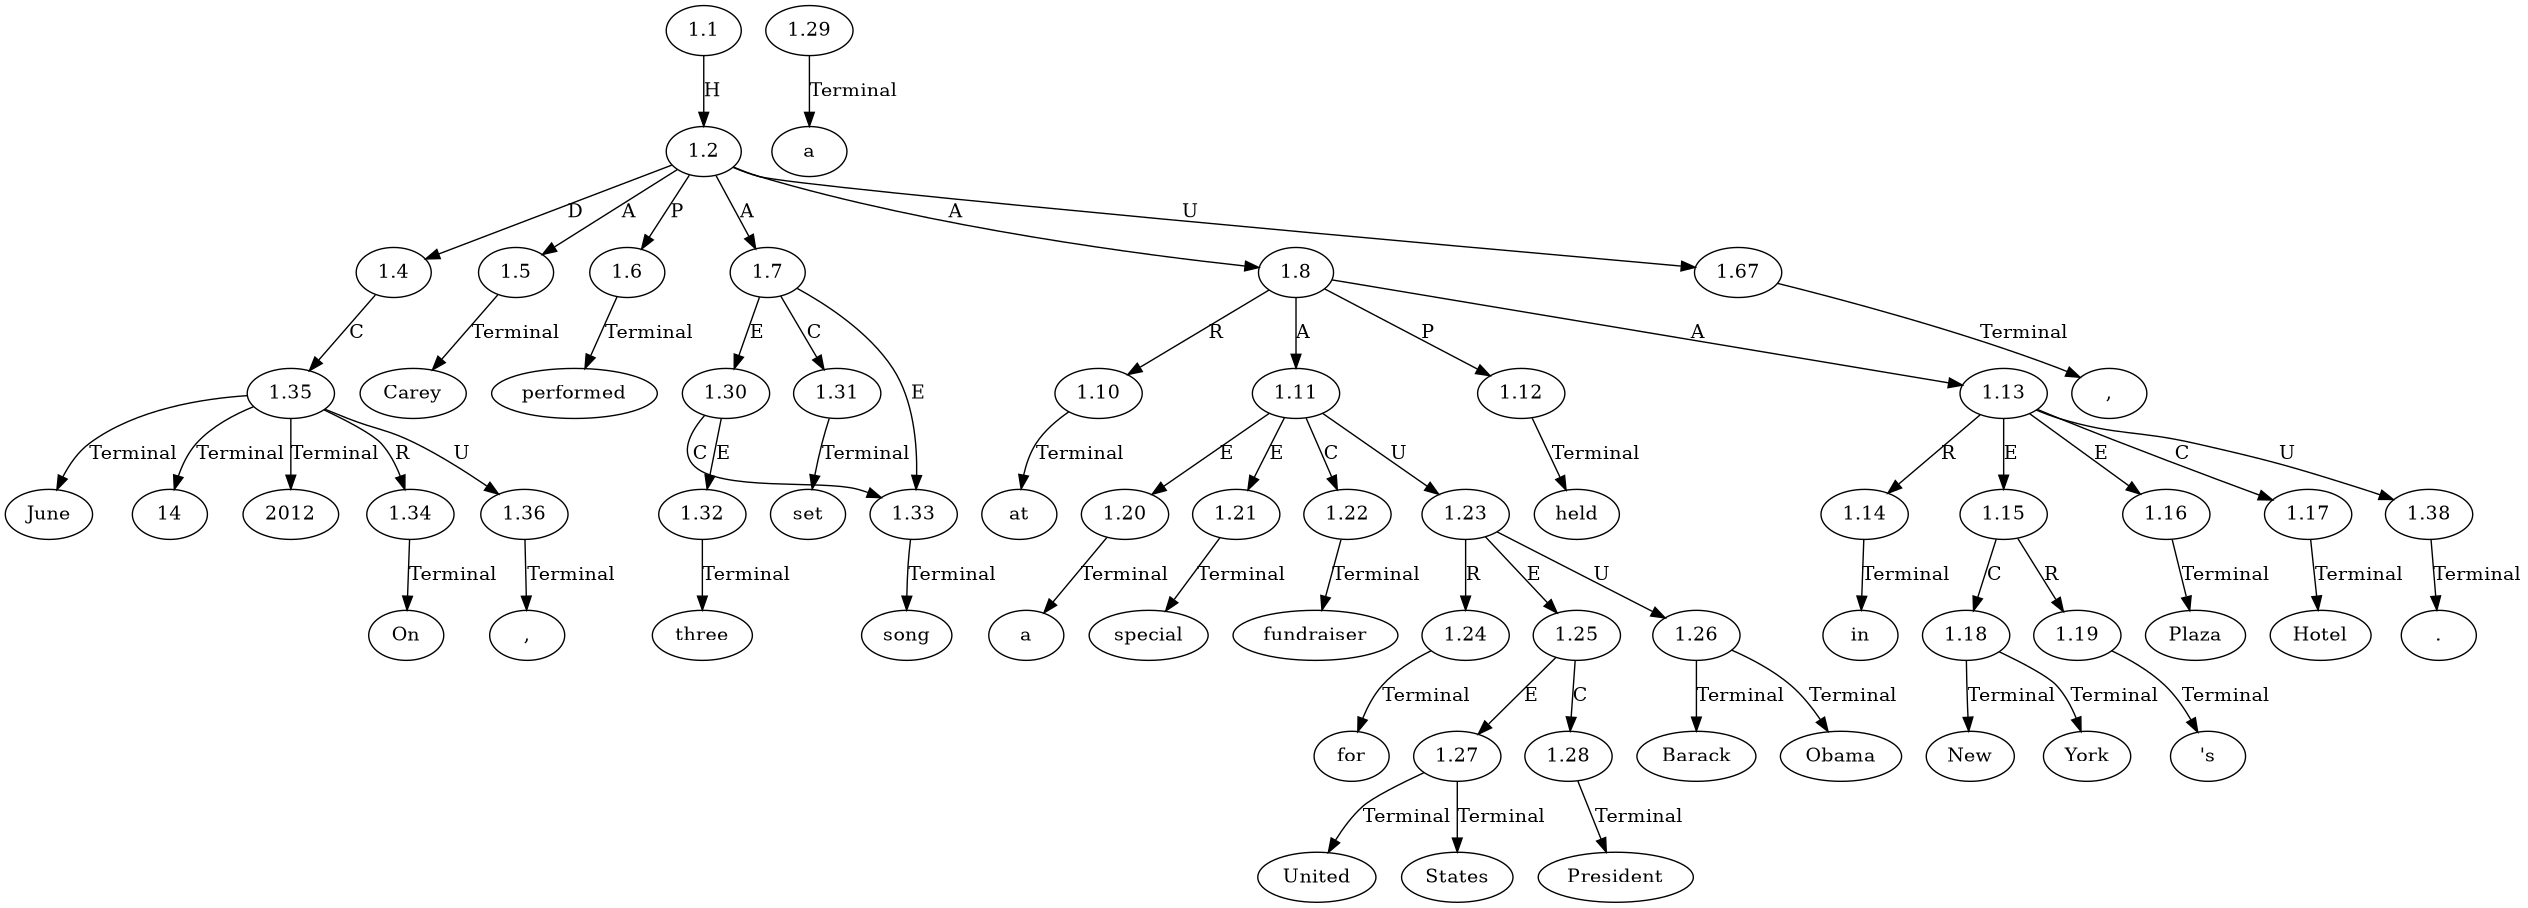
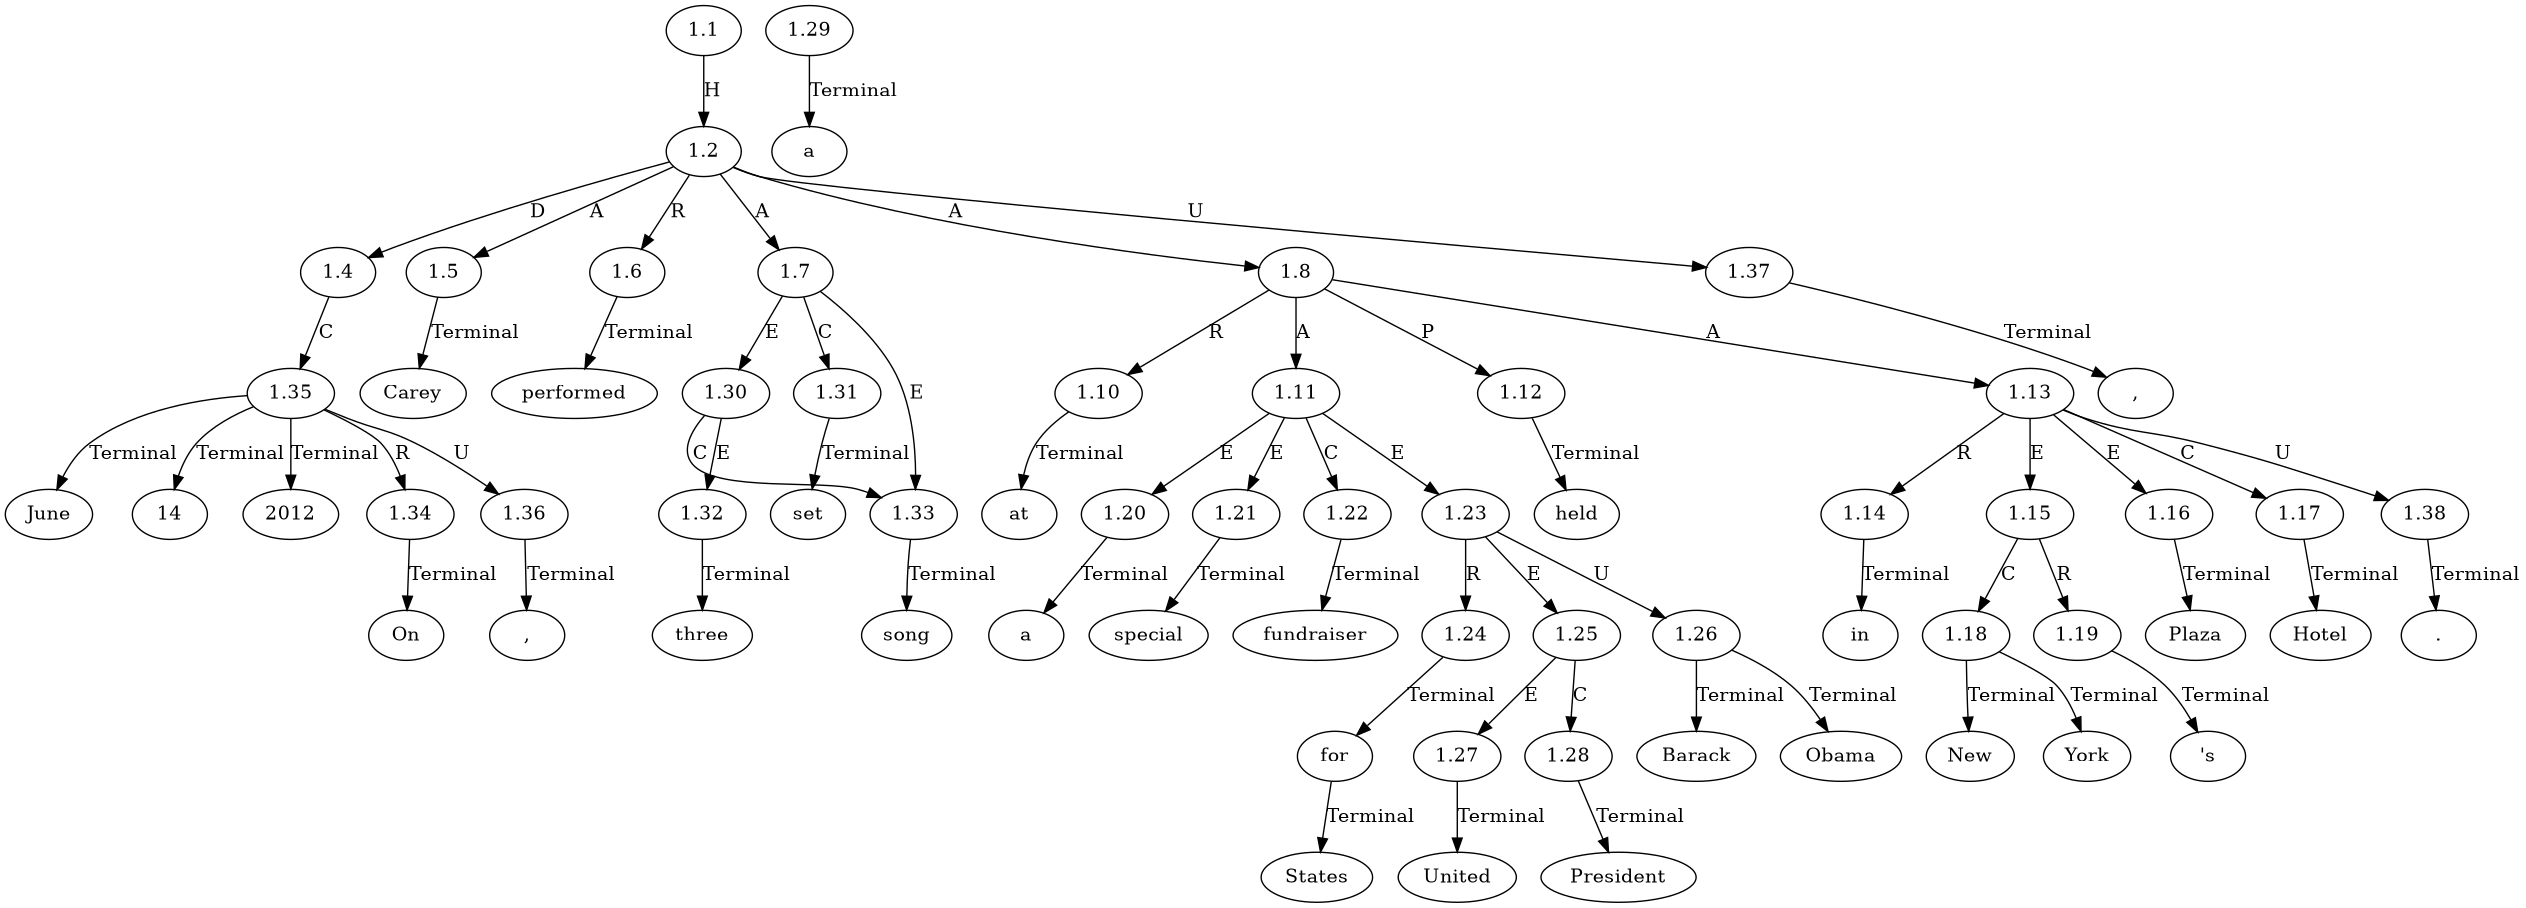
(677, 212) -> (678, 212)
(1738, 272) -> (1749, 272)
(1400, 454) -> (1398, 454)
(1457, 810) -> (1327, 810)
